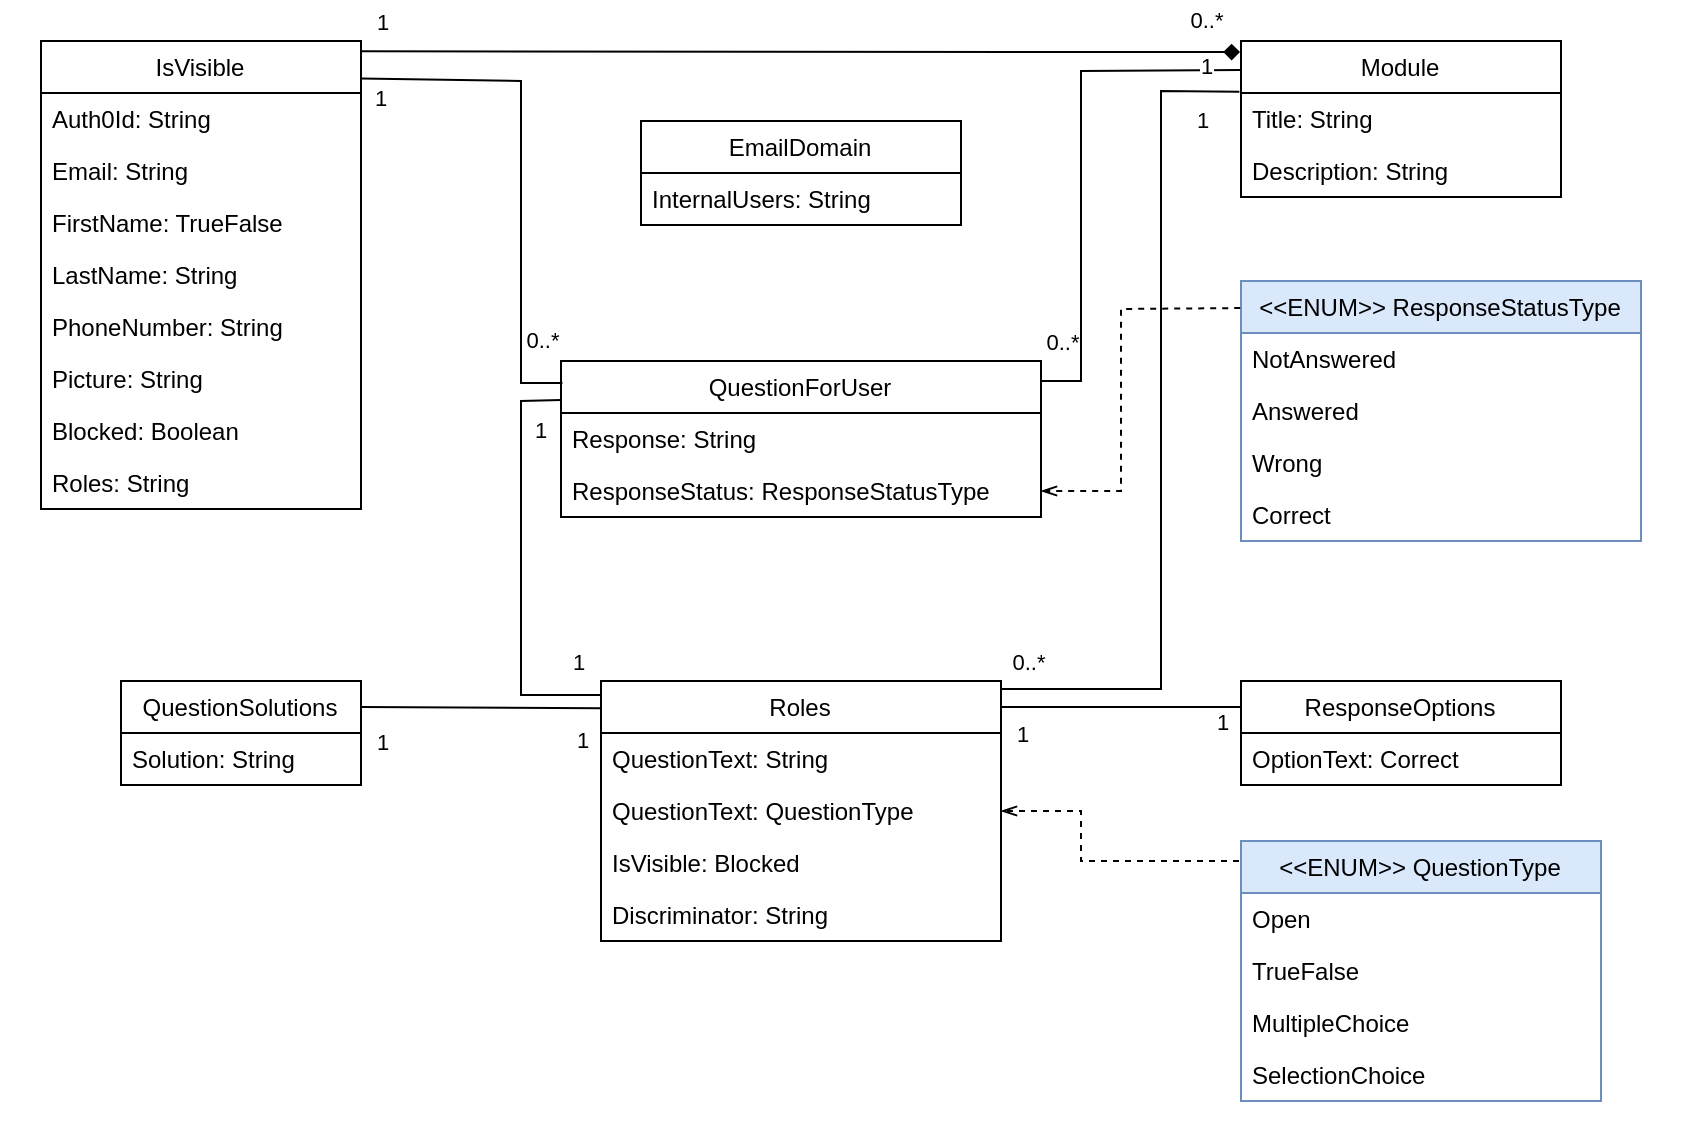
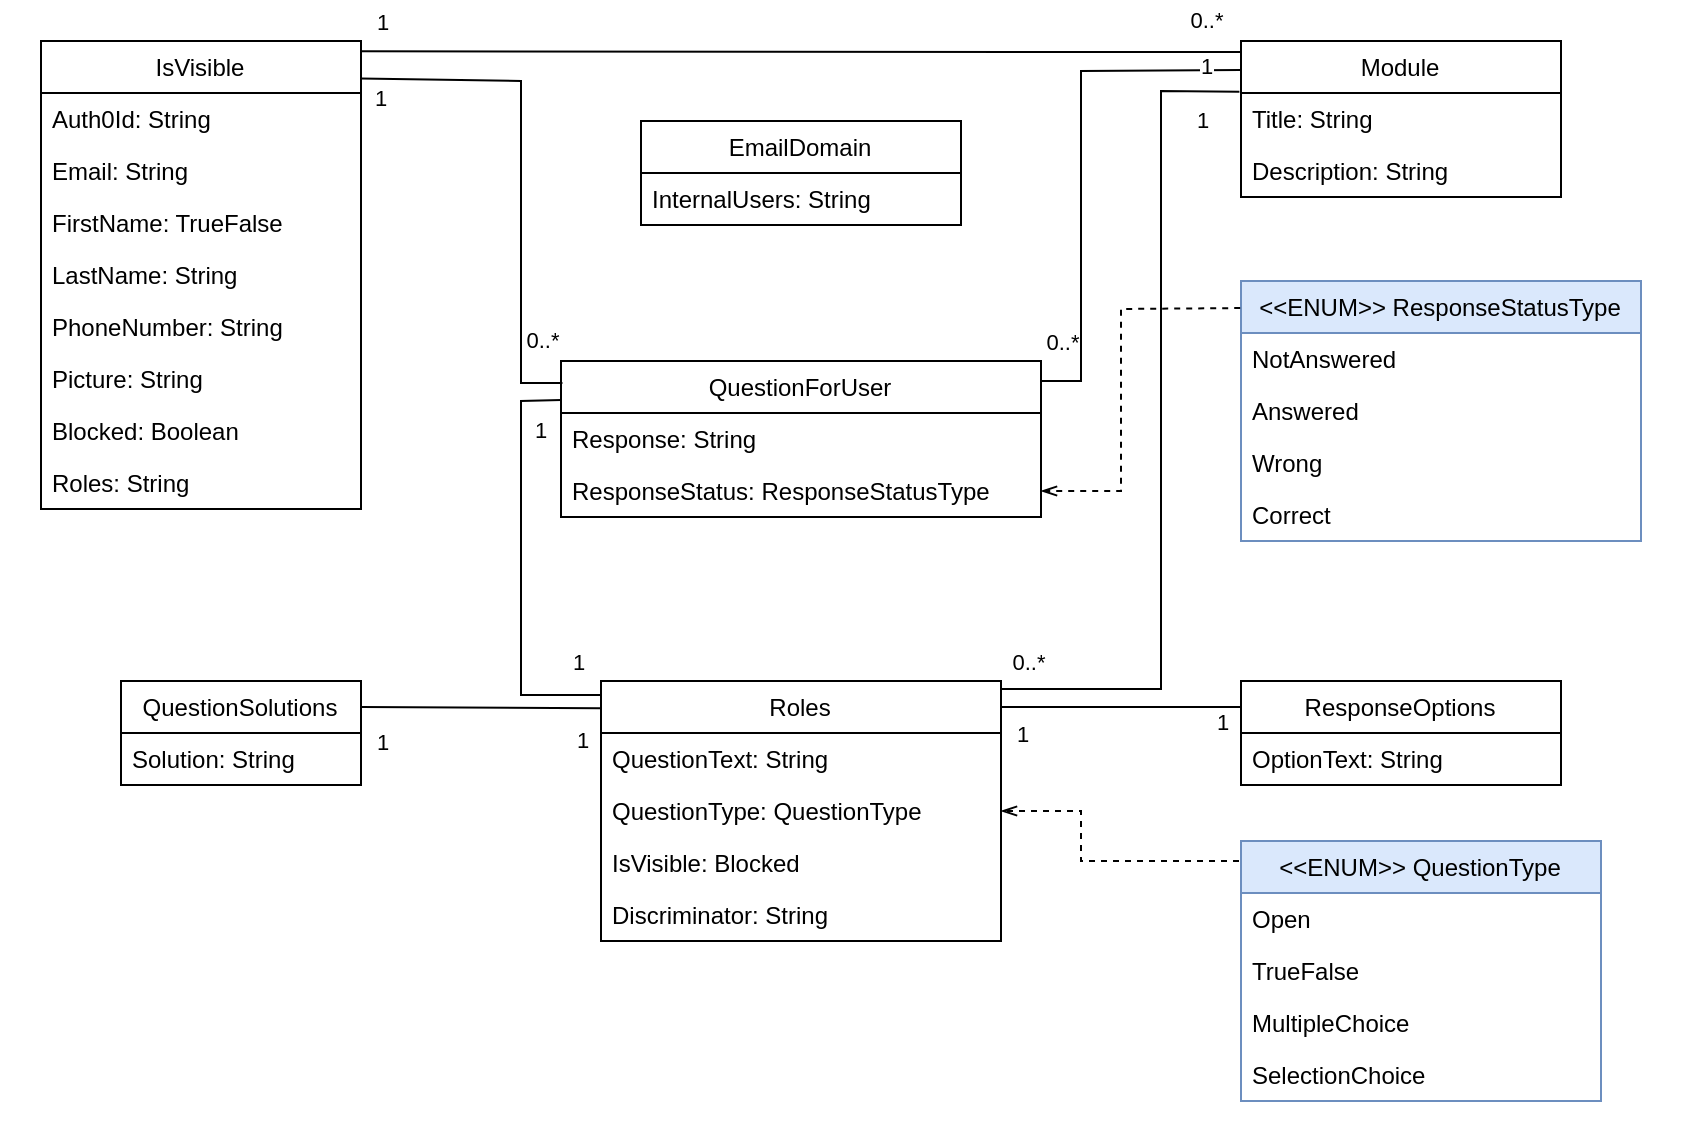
(1224, 52) -> (1230, 52)
(1370, 760) -> (1360, 760)
(774, 812) -> (774, 812)
